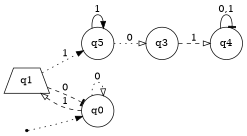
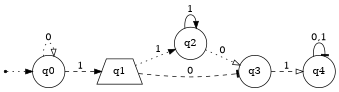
(98, 43) -> (191, 43)
(64, 94) -> (187, 77)
(63, 107) -> (80, 72)
